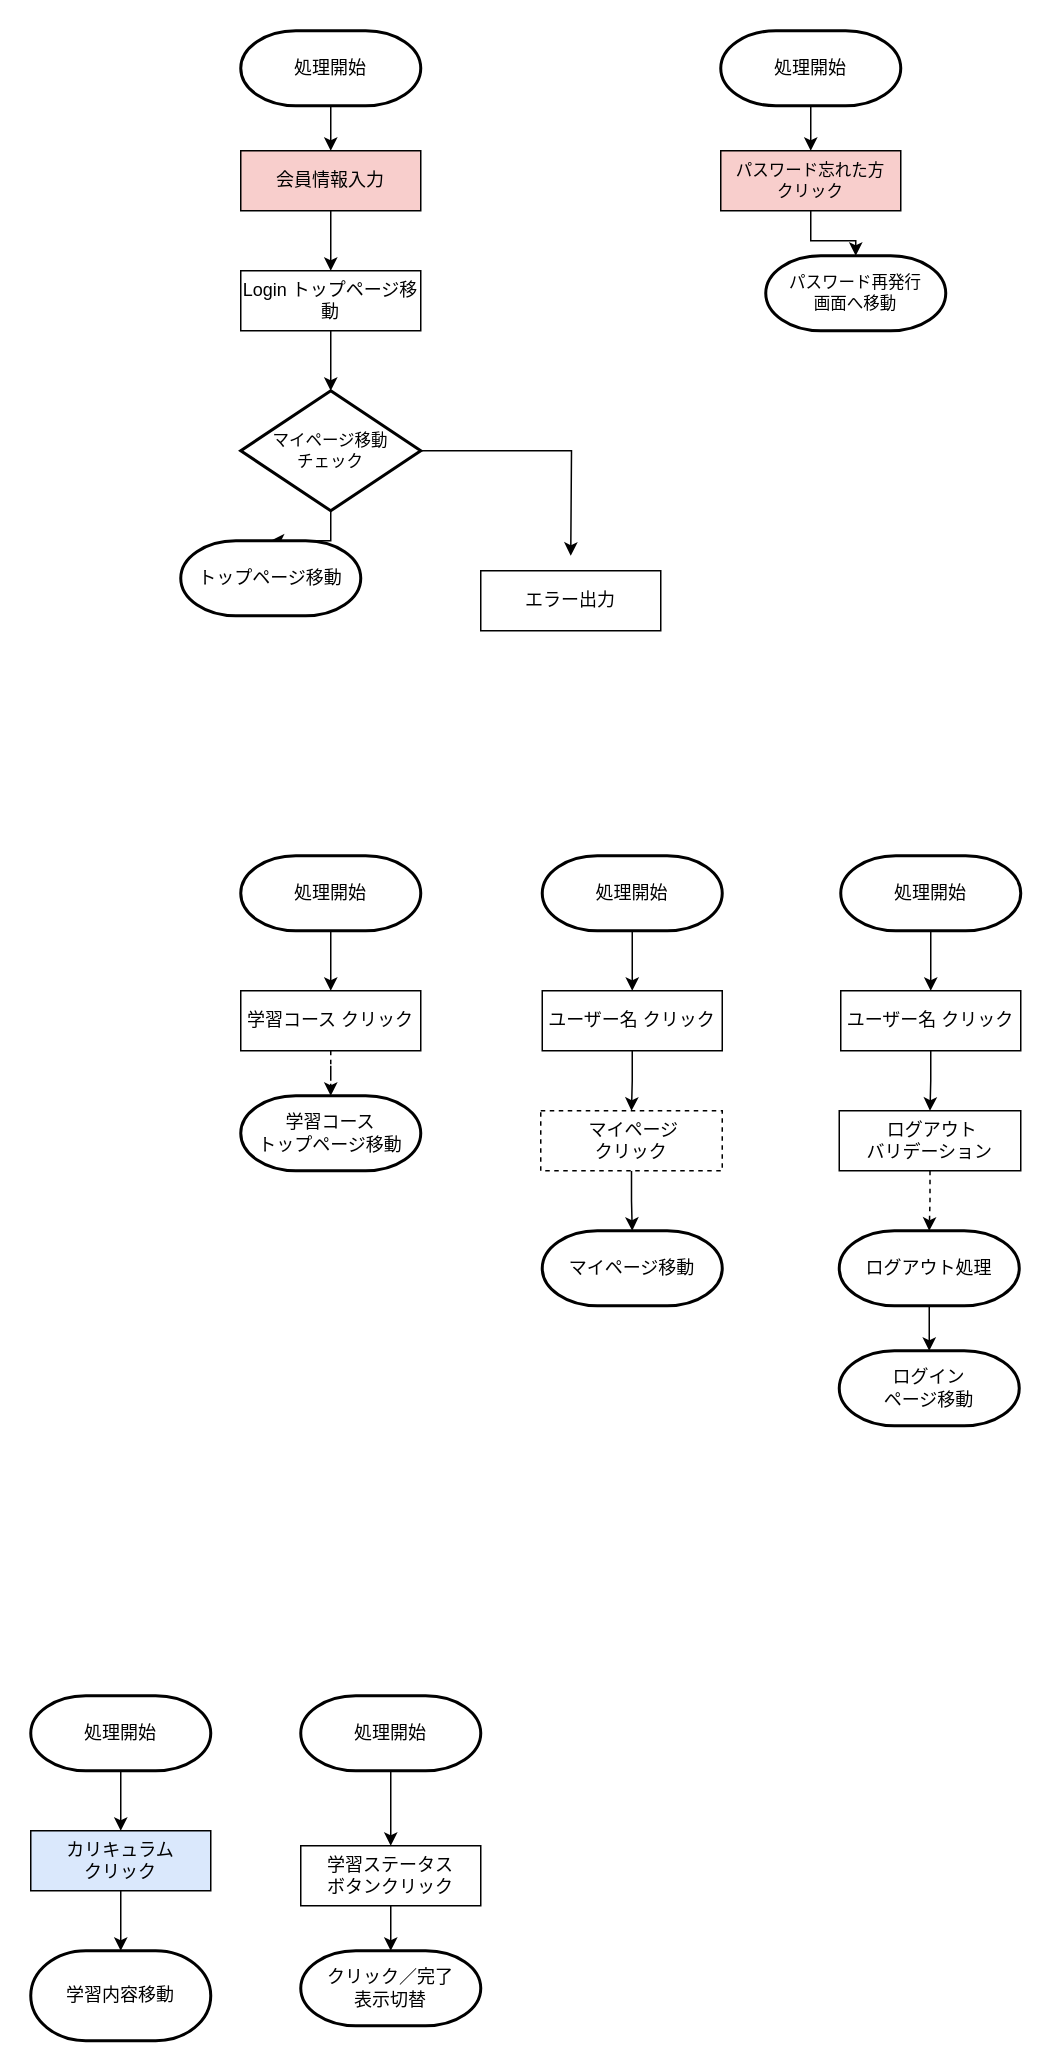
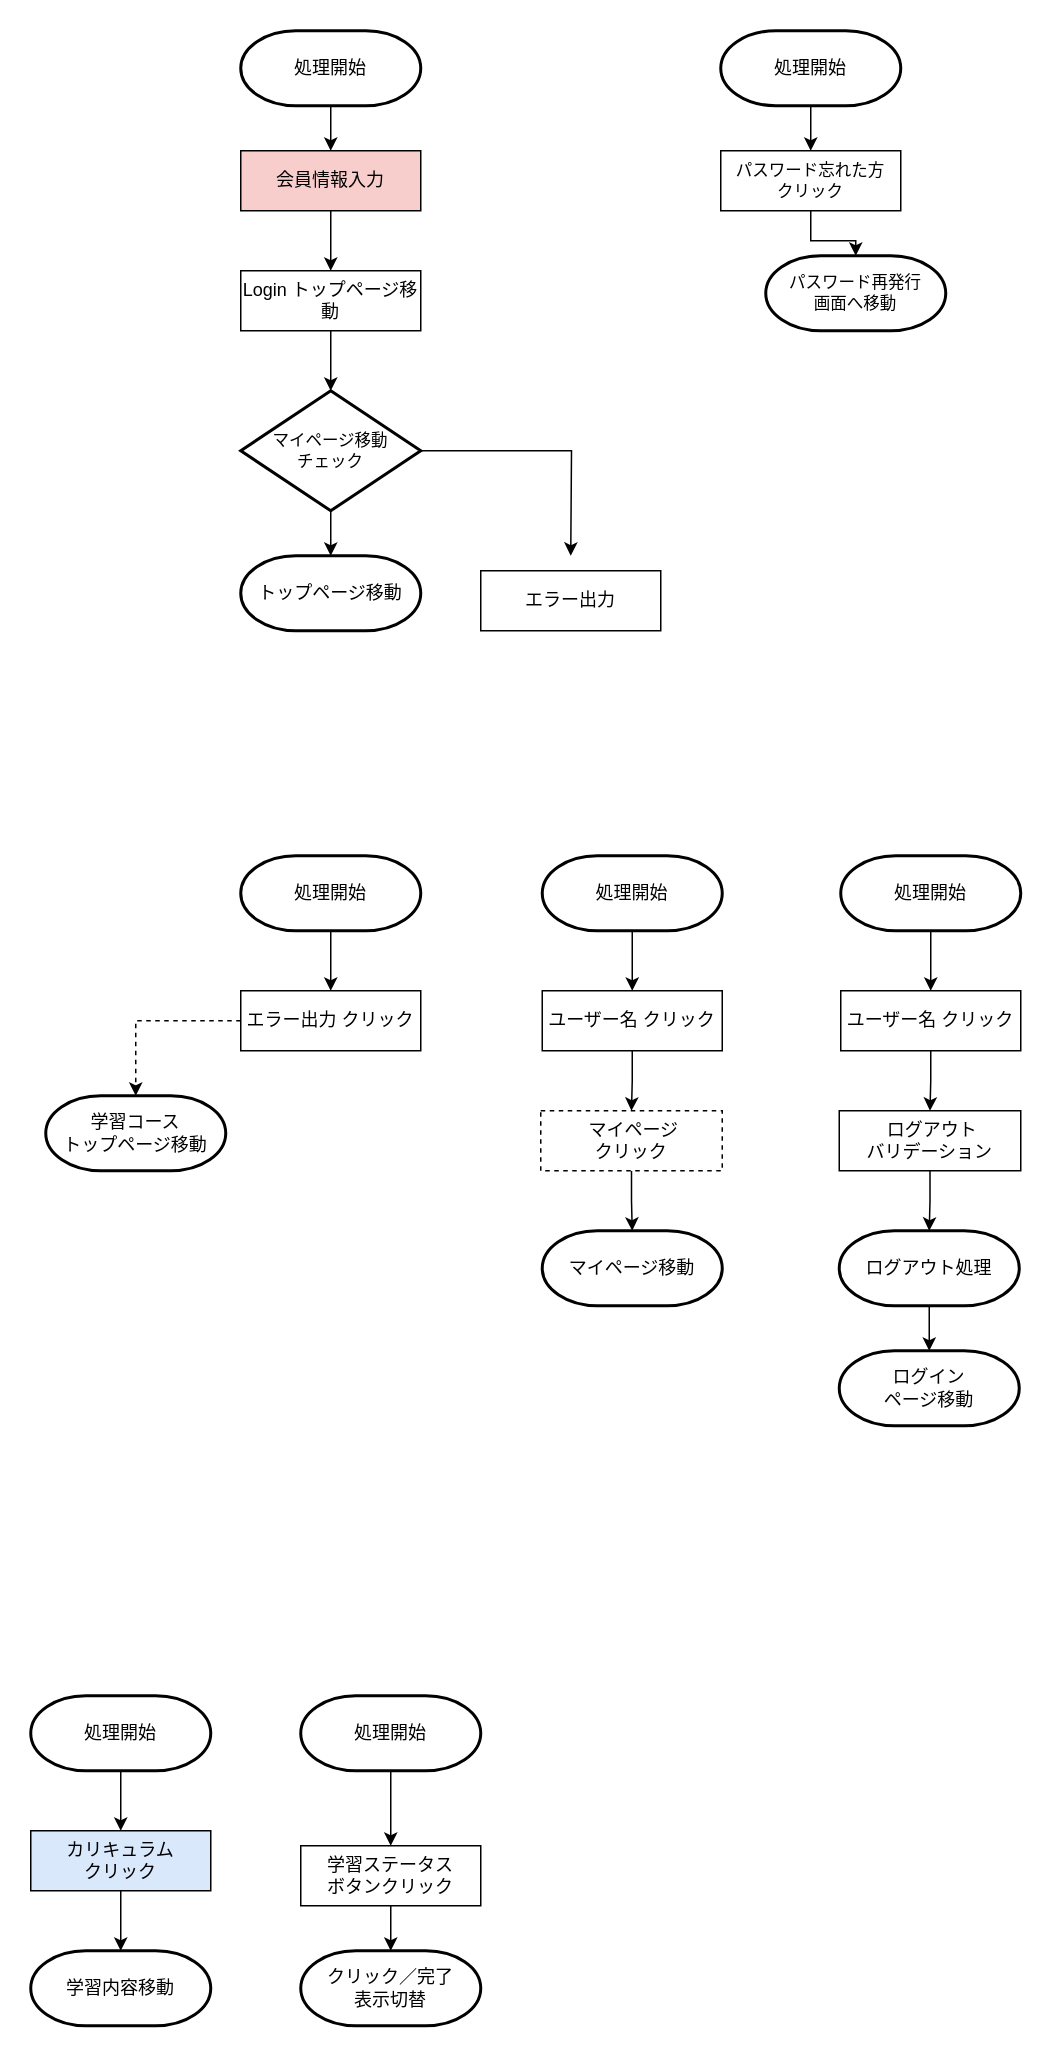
(811, 181) -> (811, 181)
(271, 578) -> (331, 593)
(331, 1021) -> (331, 1021)
(331, 1133) -> (136, 1133)
(930, 1195) -> (930, 1195)
(121, 1996) -> (121, 1988)
